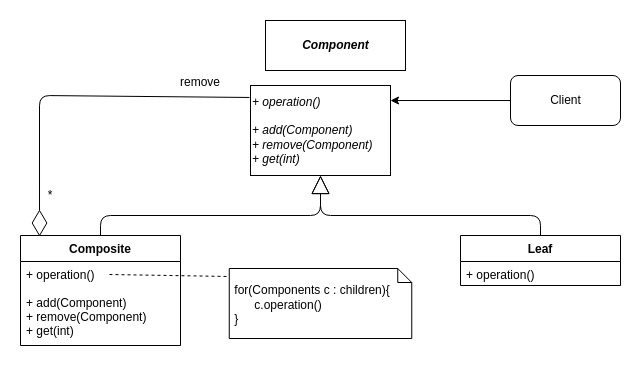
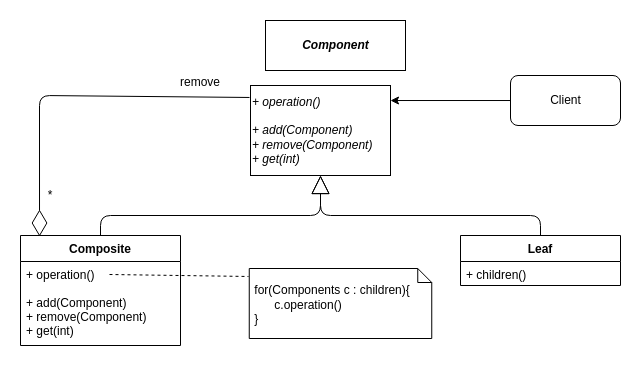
(507, 275) -> (502, 275)
(321, 304) -> (341, 304)
